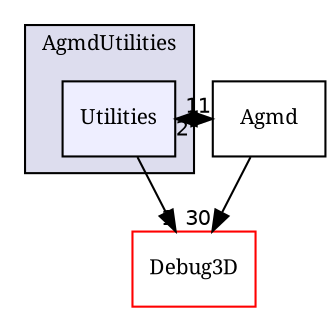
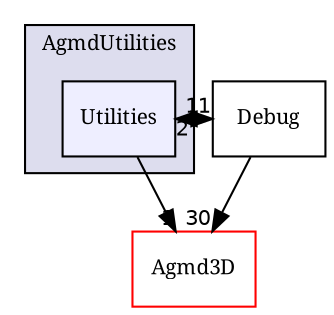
(269, 119) -> (269, 119)
(194, 269) -> (194, 269)
